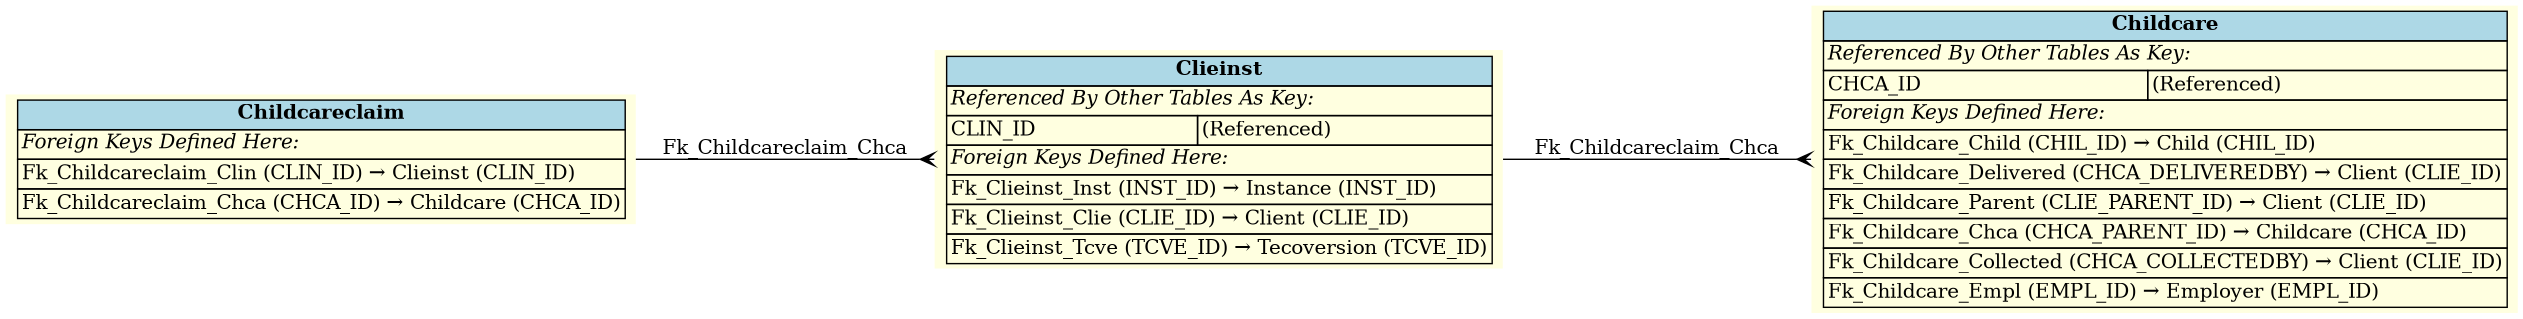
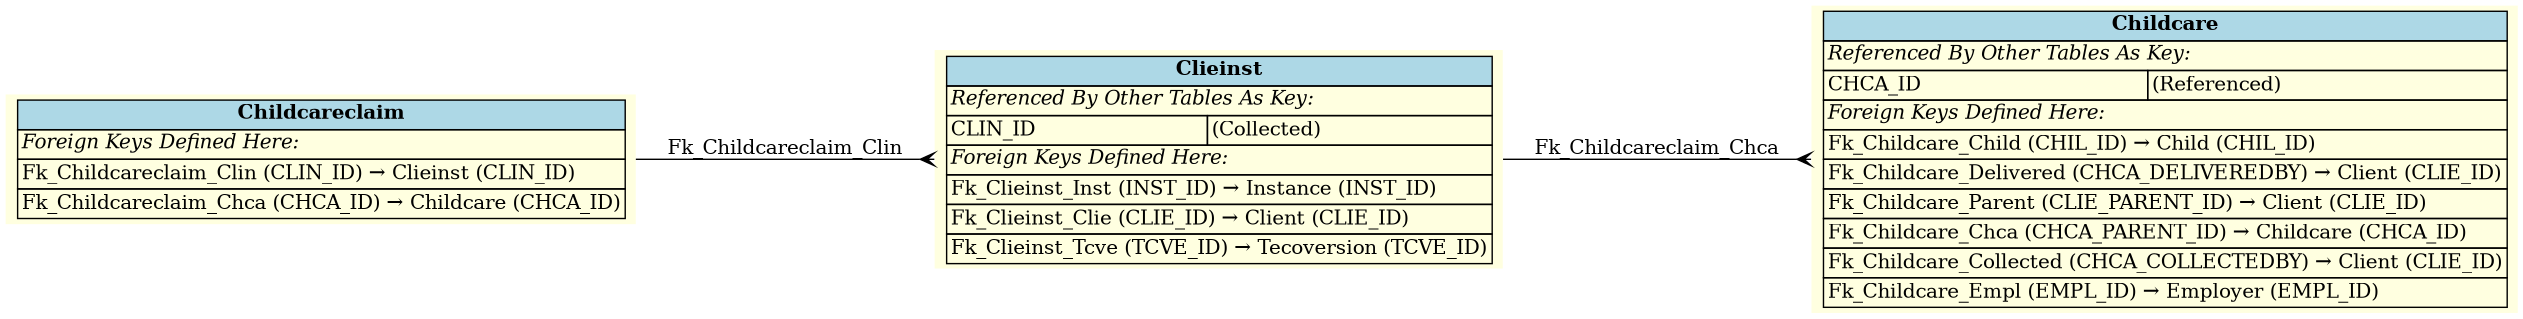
(1267, 130) -> (1267, 130)
(785, 149) -> (785, 149)
